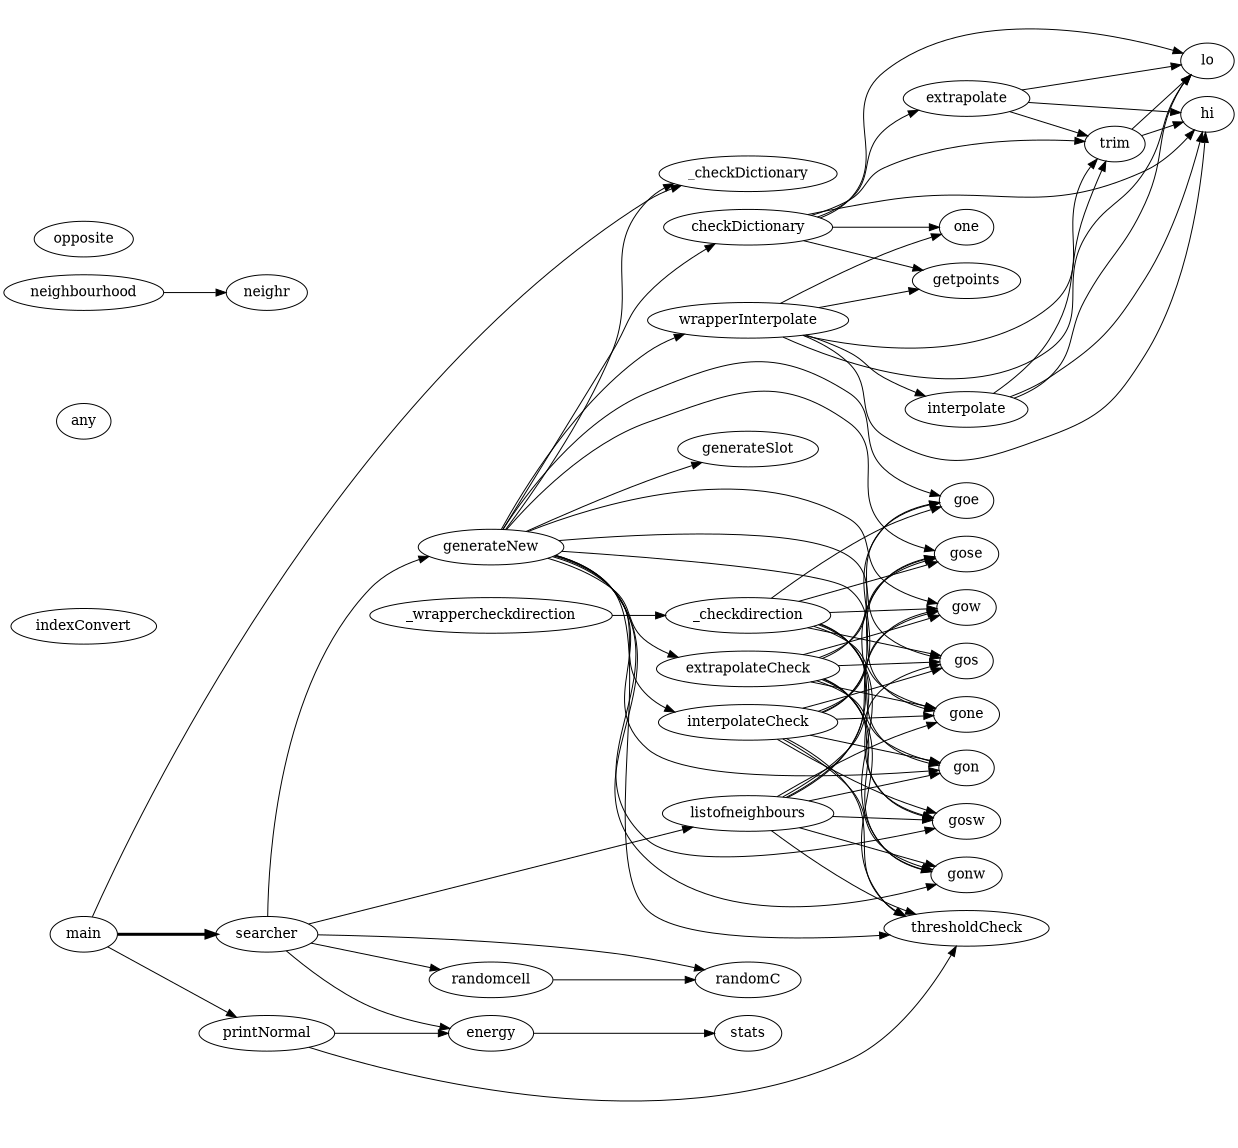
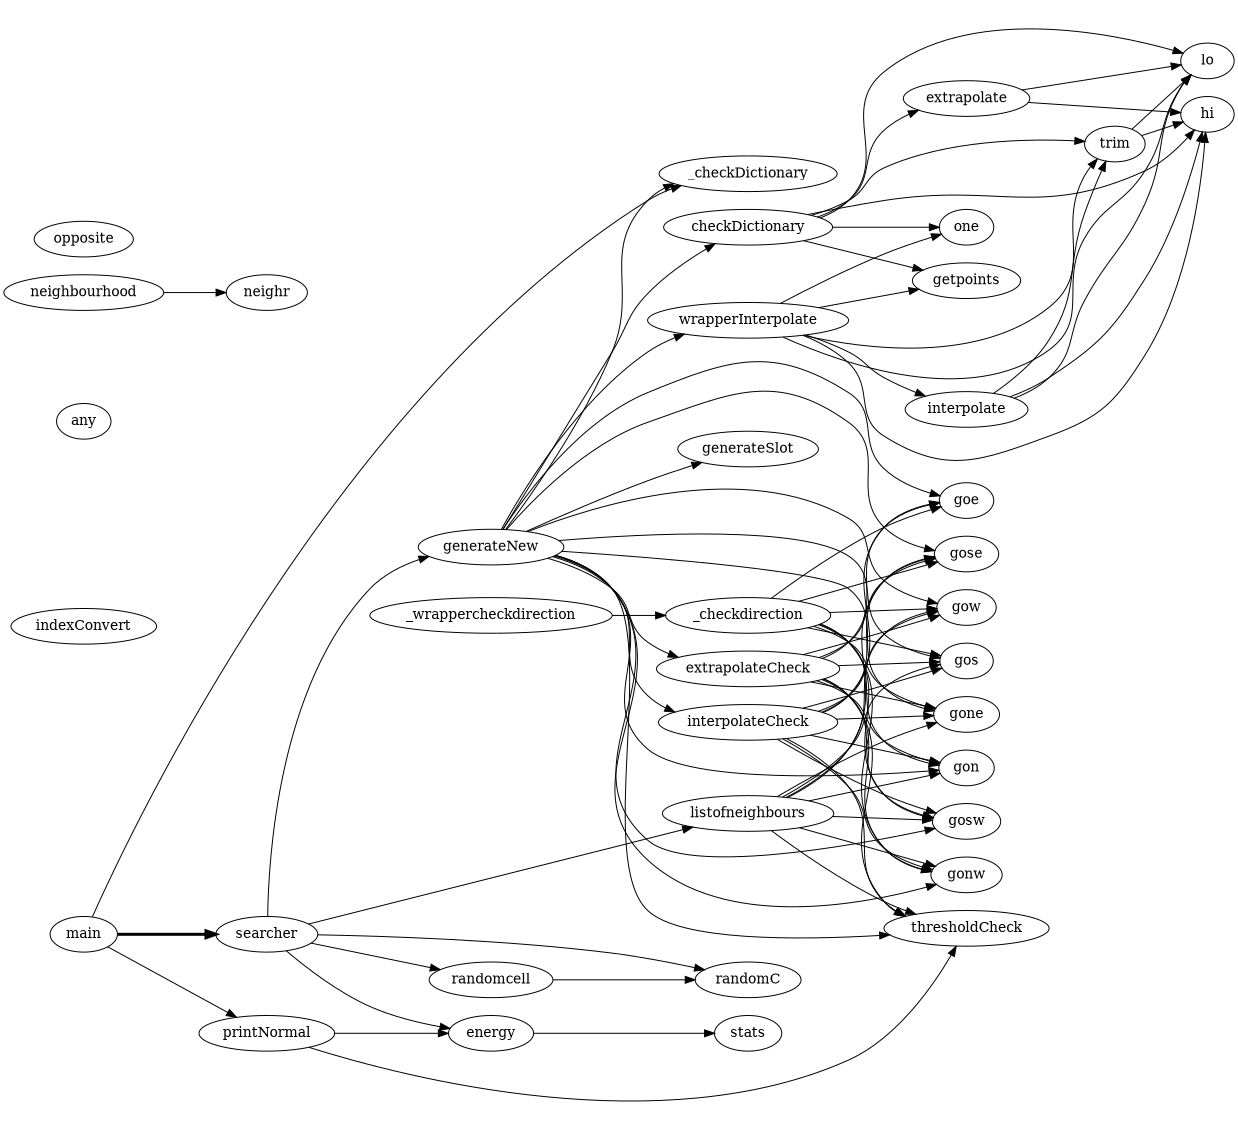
(1044, 122) -> none
